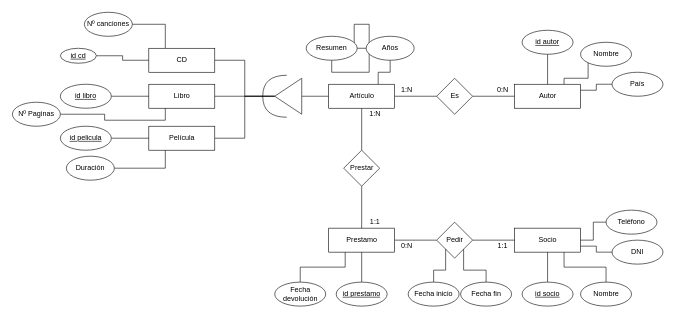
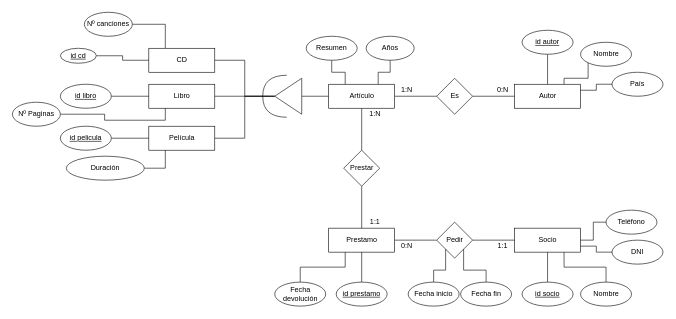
(354, 25) -> (345, 77)
(90, 168) -> (105, 168)
